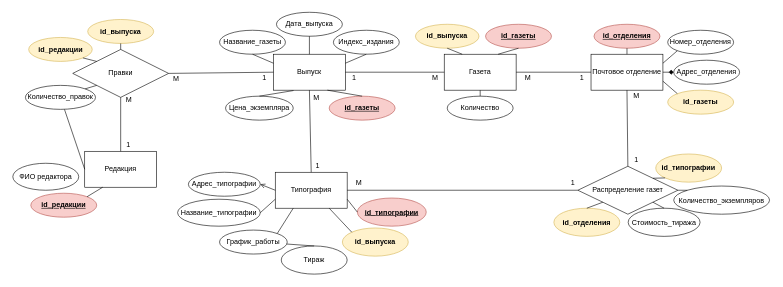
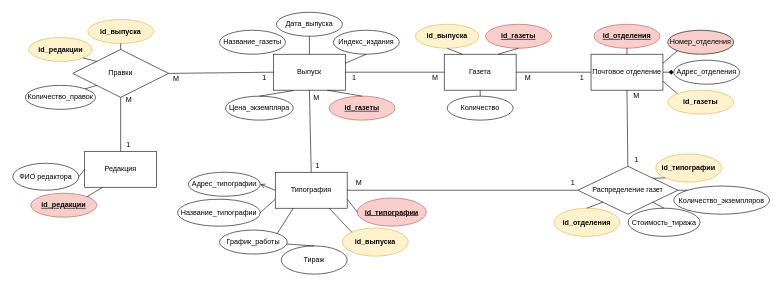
(701, 42) -> (701, 42)
(263, 59) -> none
(74, 140) -> (82, 173)
